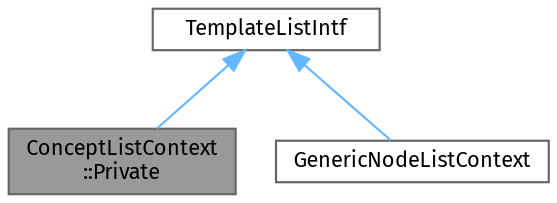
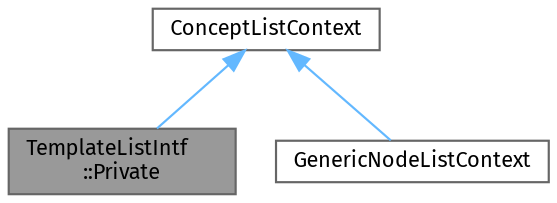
(266, 29) -> (266, 29)
(122, 161) -> (122, 161)
